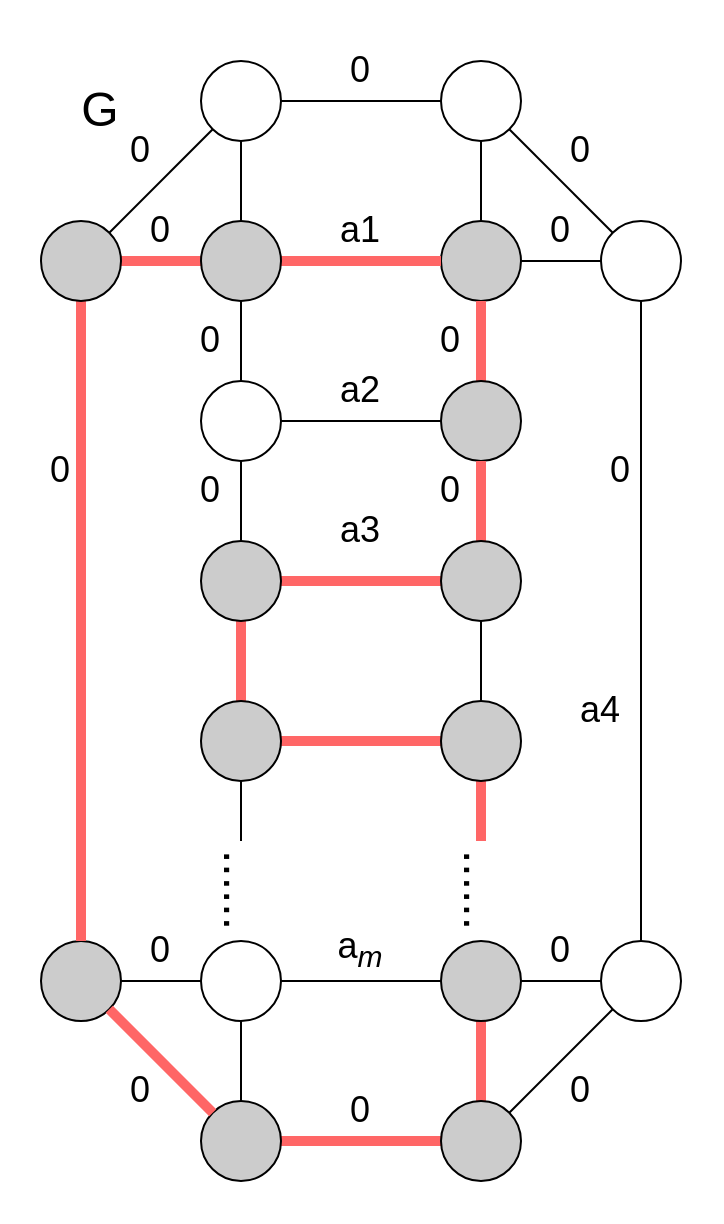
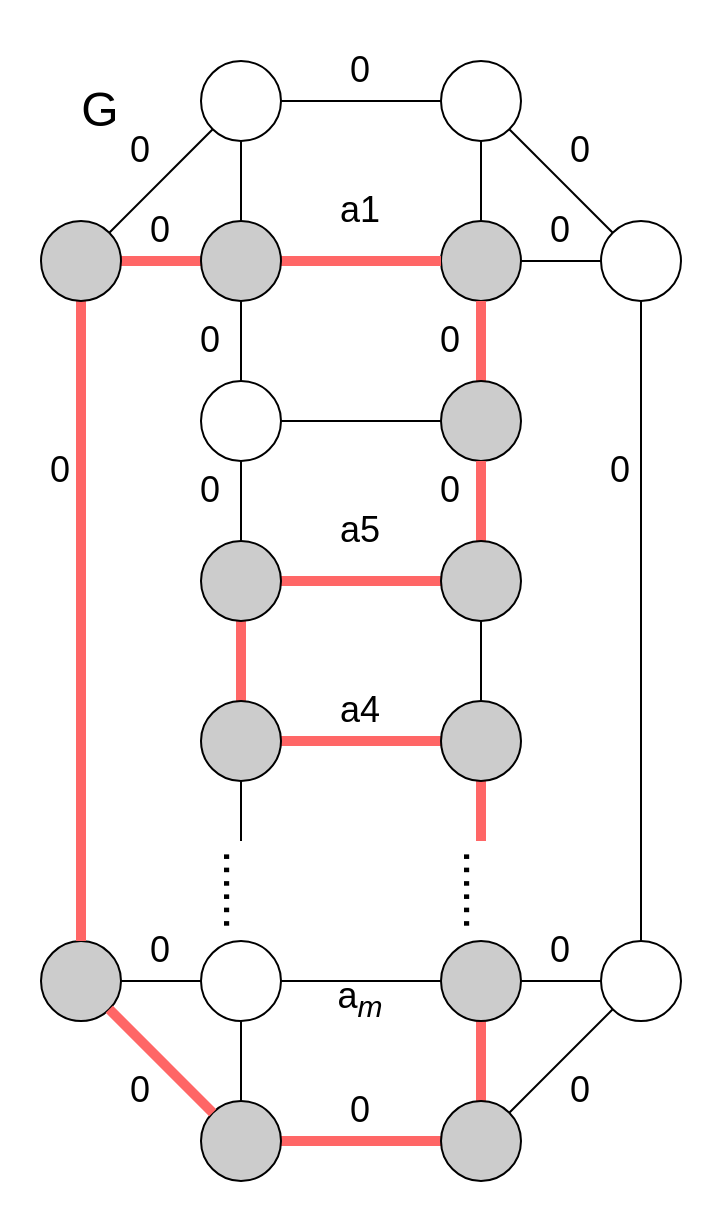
(361, 231) -> (361, 211)
(361, 391) -> none
(361, 531) -> (361, 531)
(601, 711) -> (361, 711)
(361, 951) -> (361, 1001)
